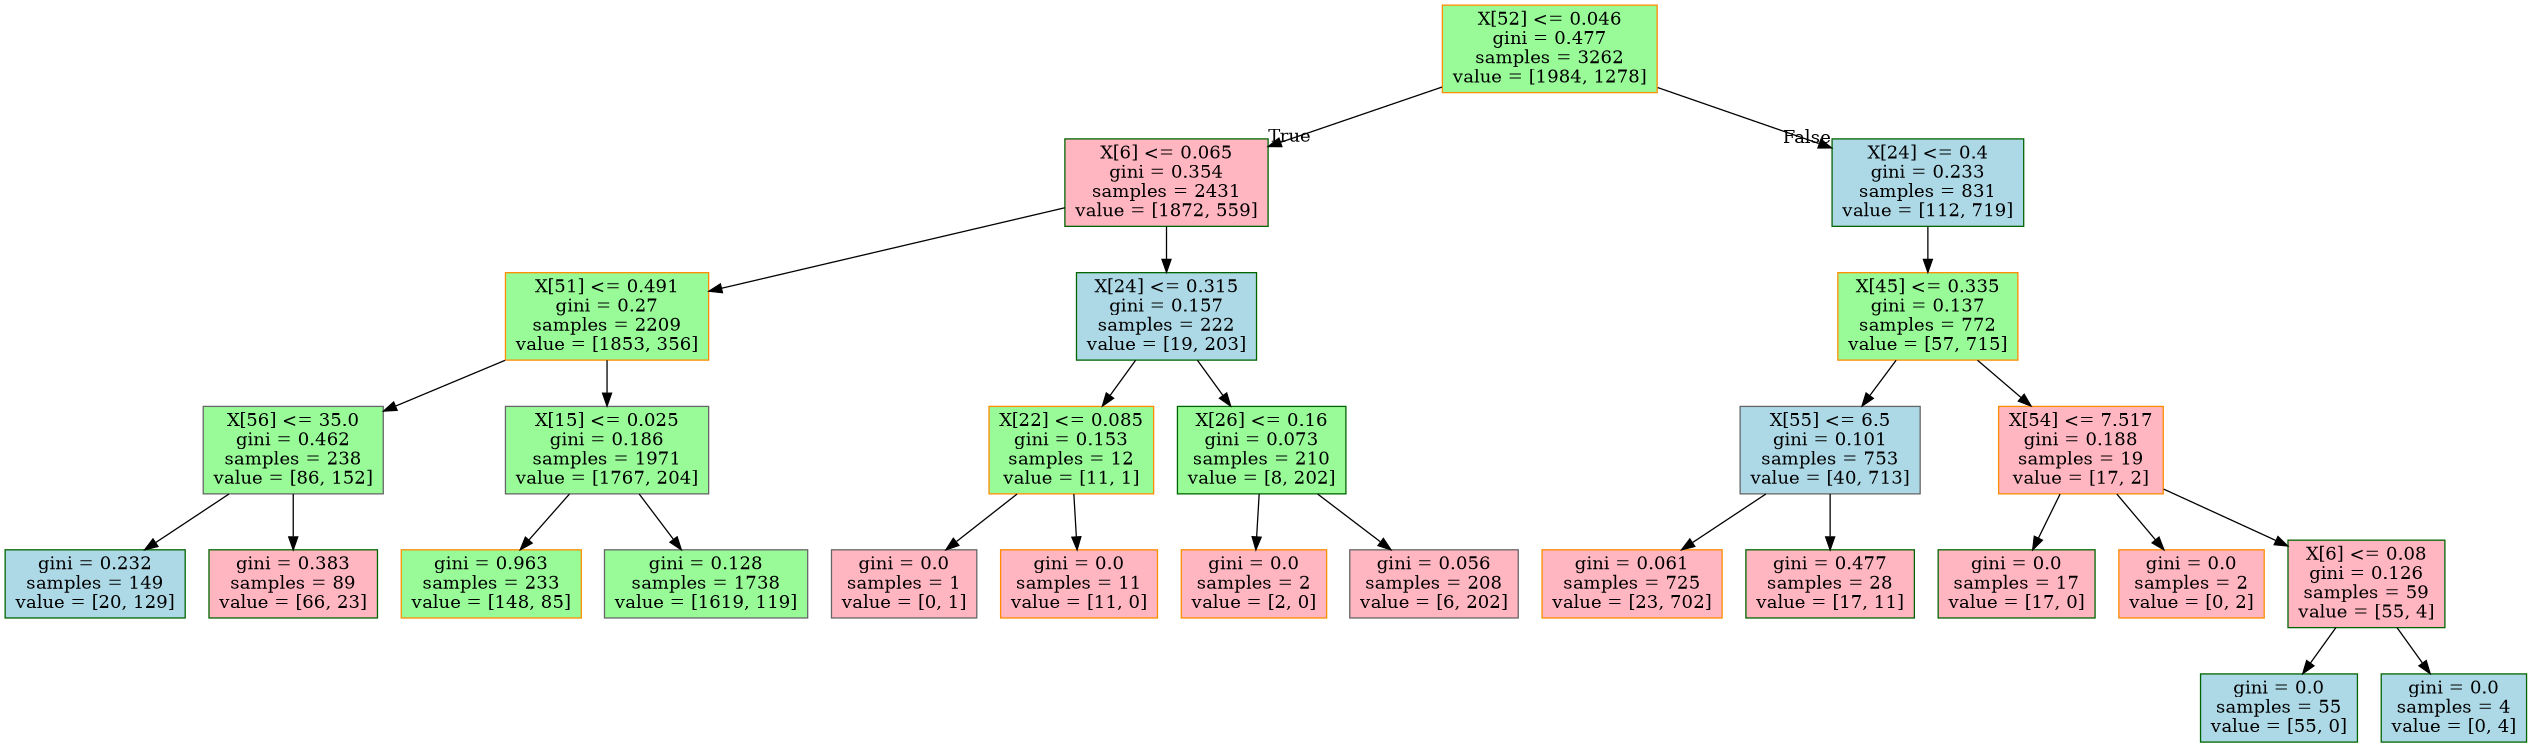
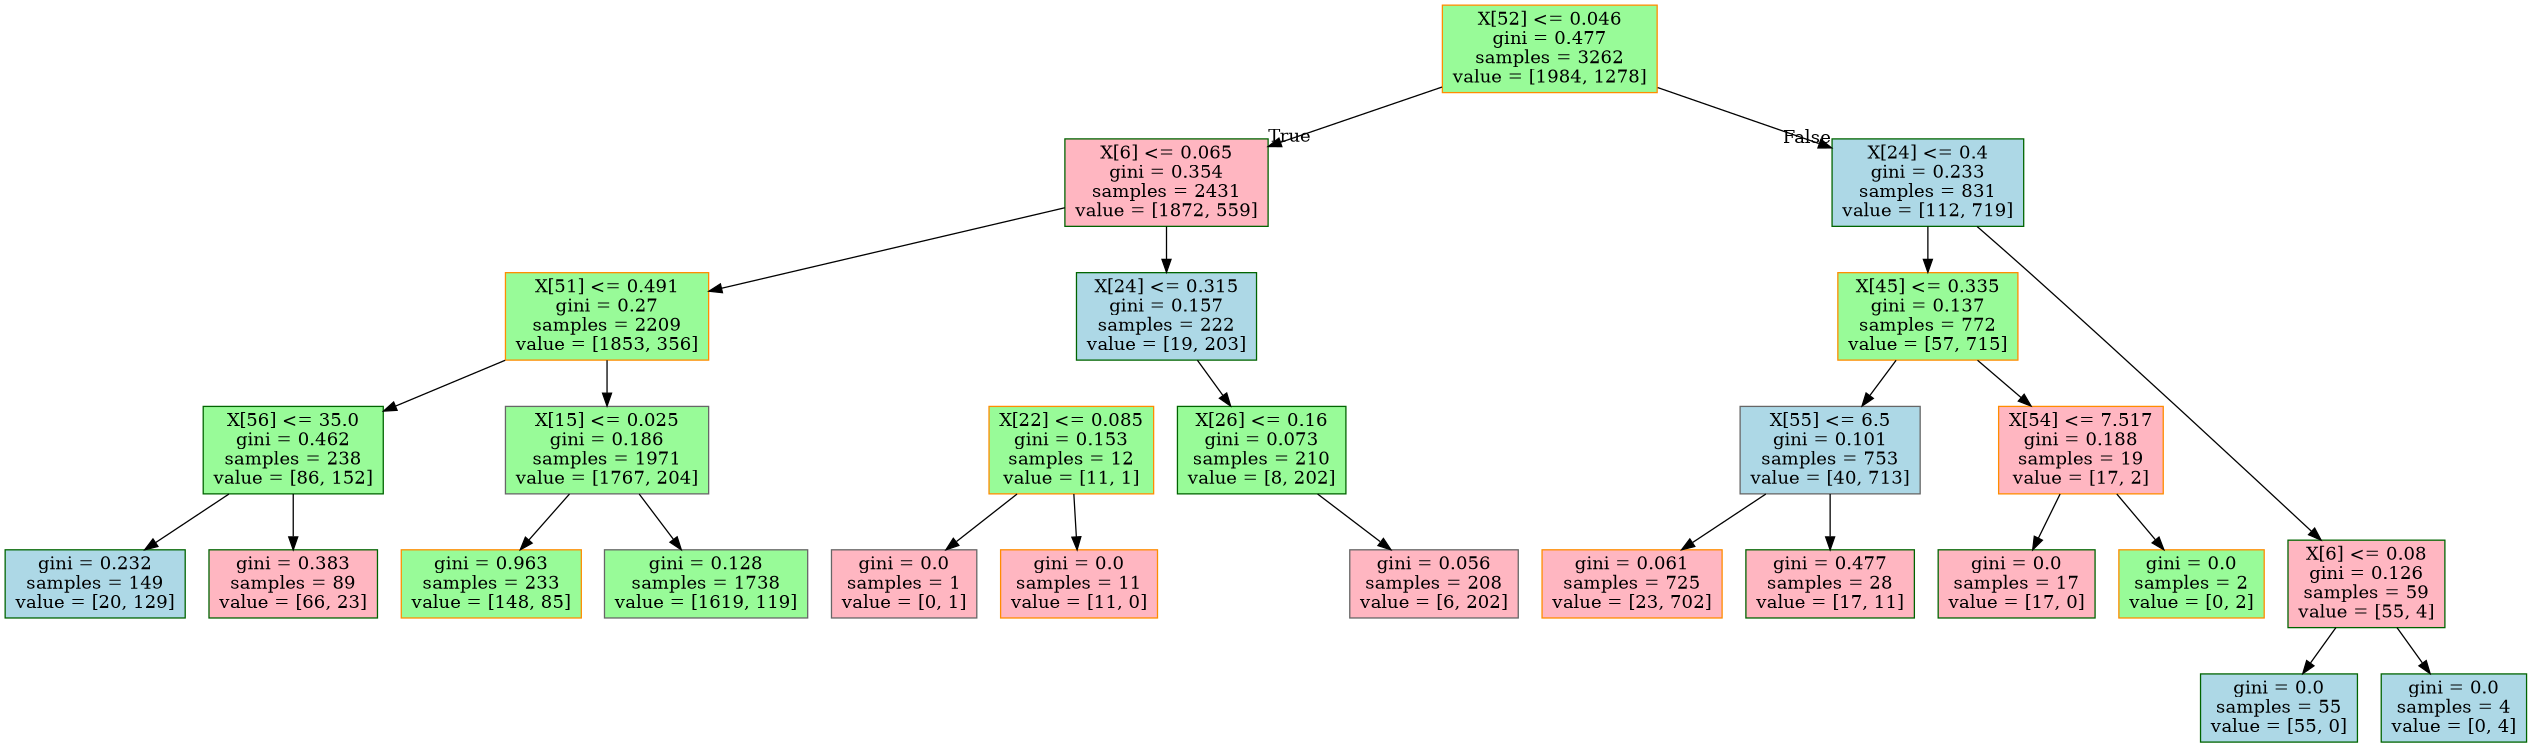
(1123, 378) -> none
(293, 450) -> (293, 450)
(2220, 515) -> (2145, 378)
(1254, 584) -> none
(2192, 584) -> (2192, 584)
